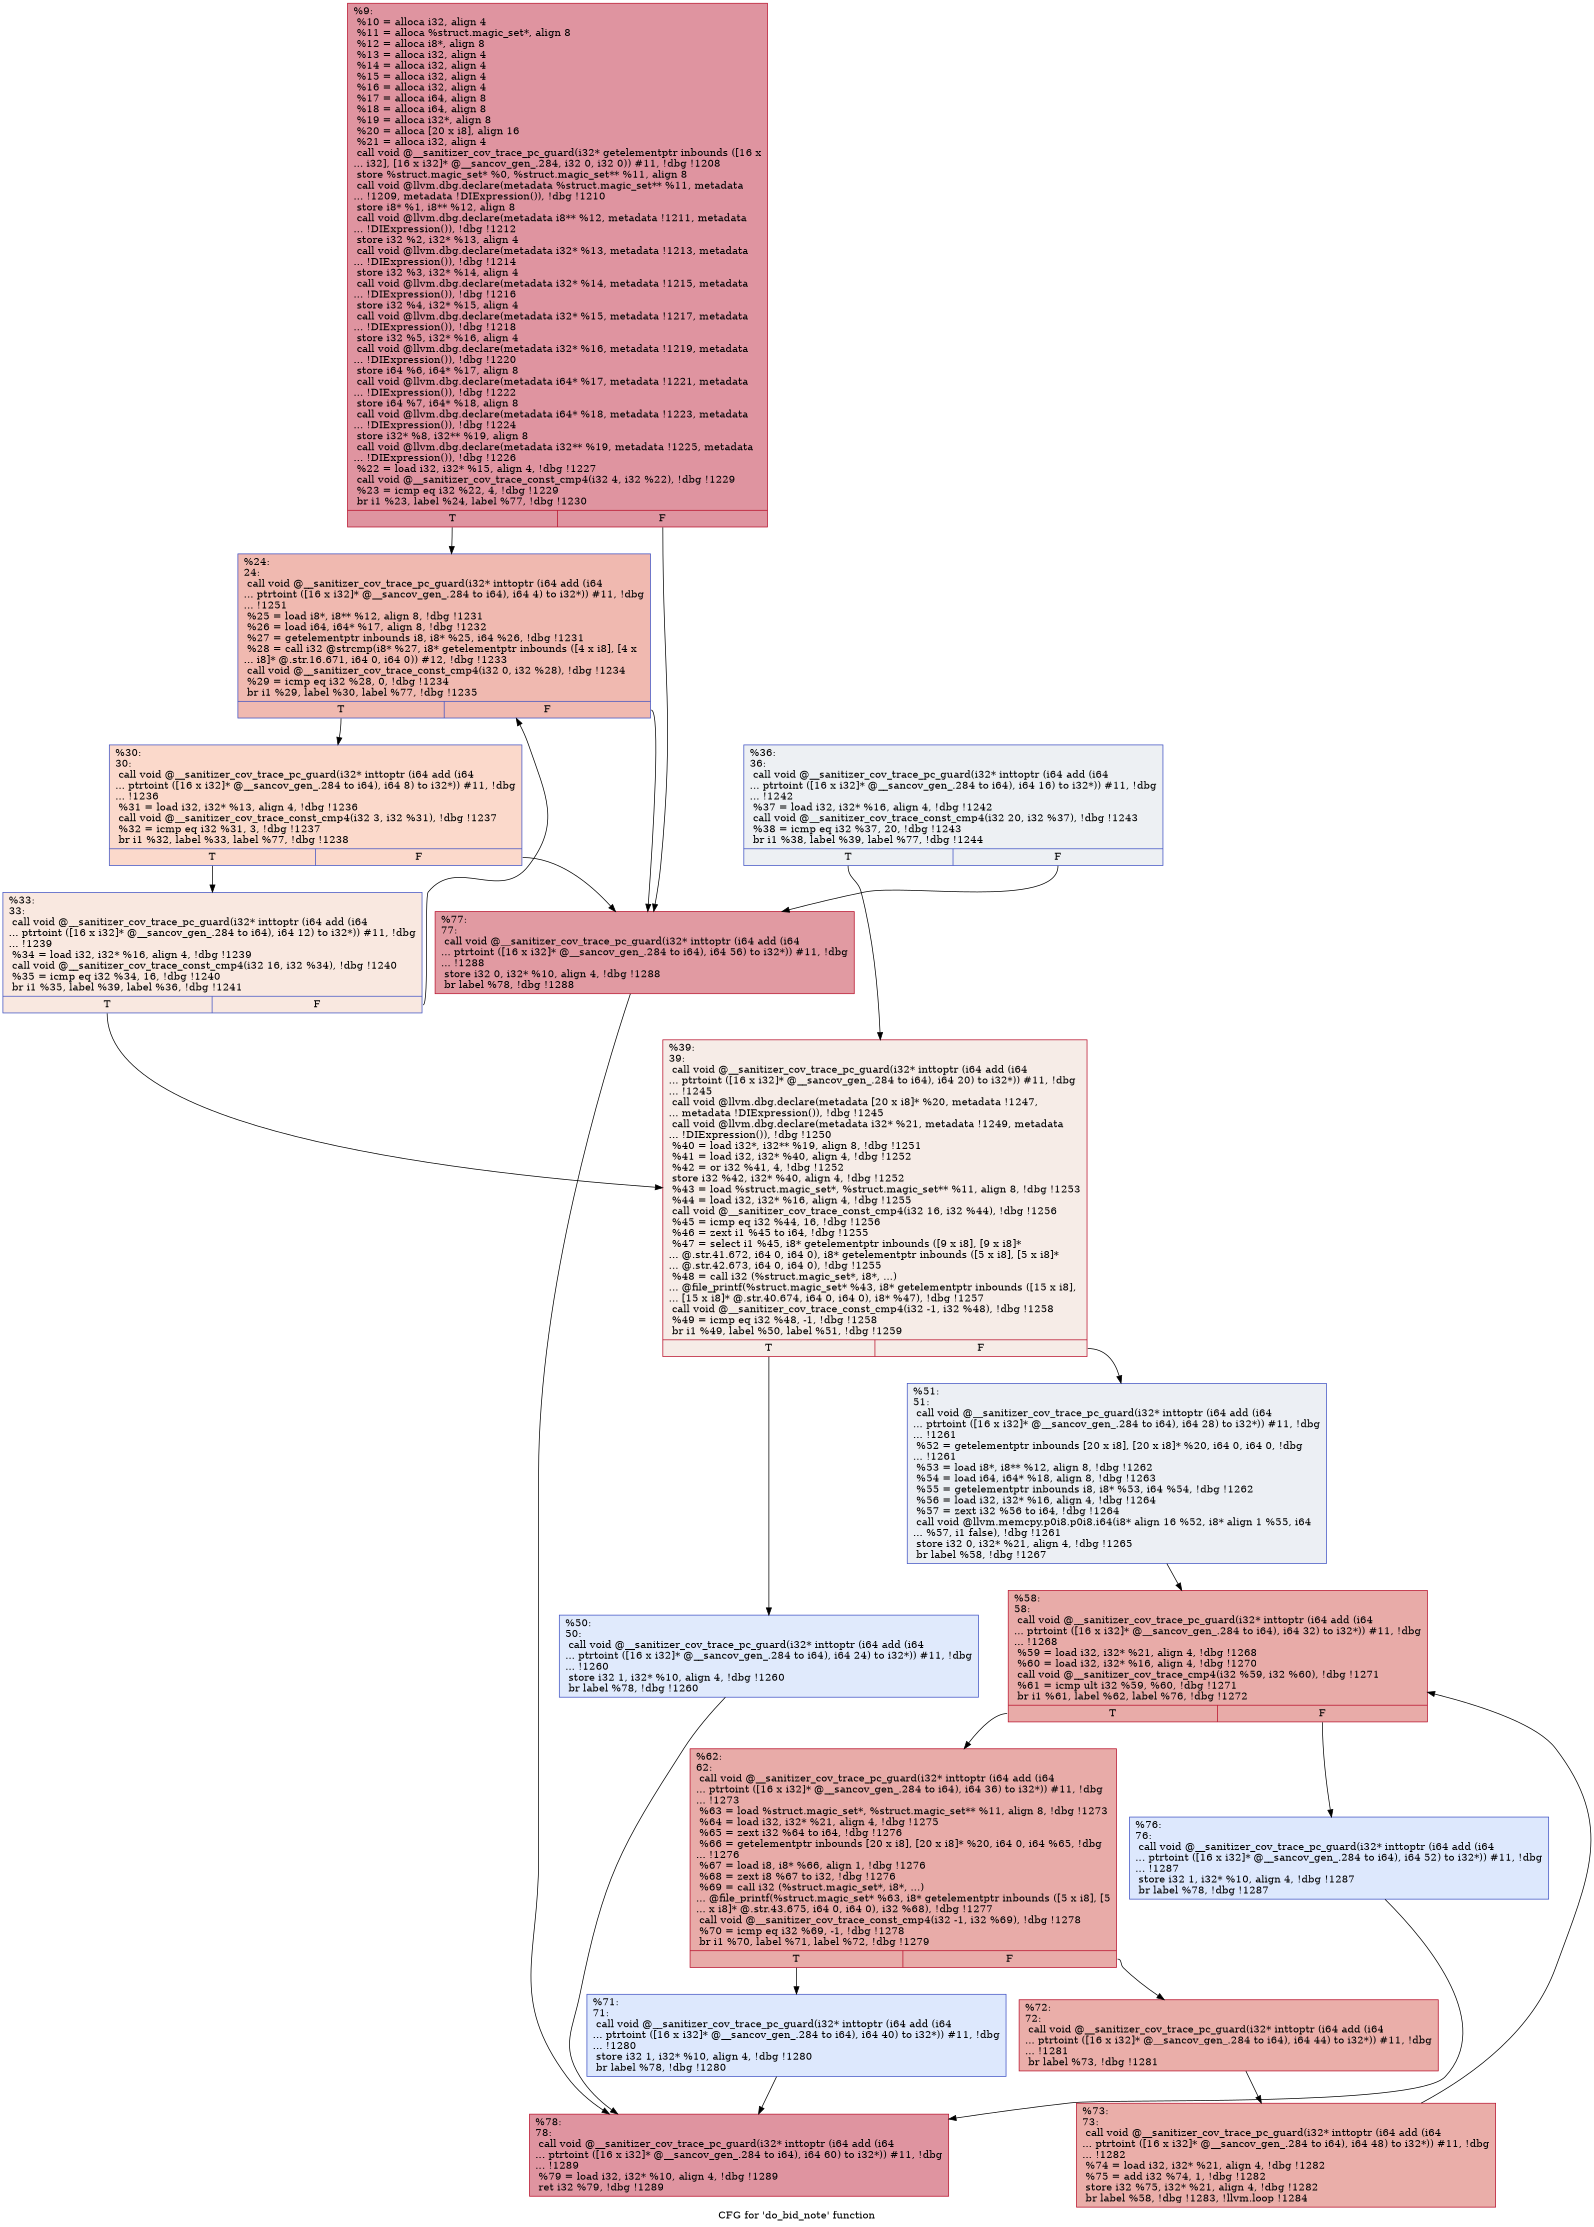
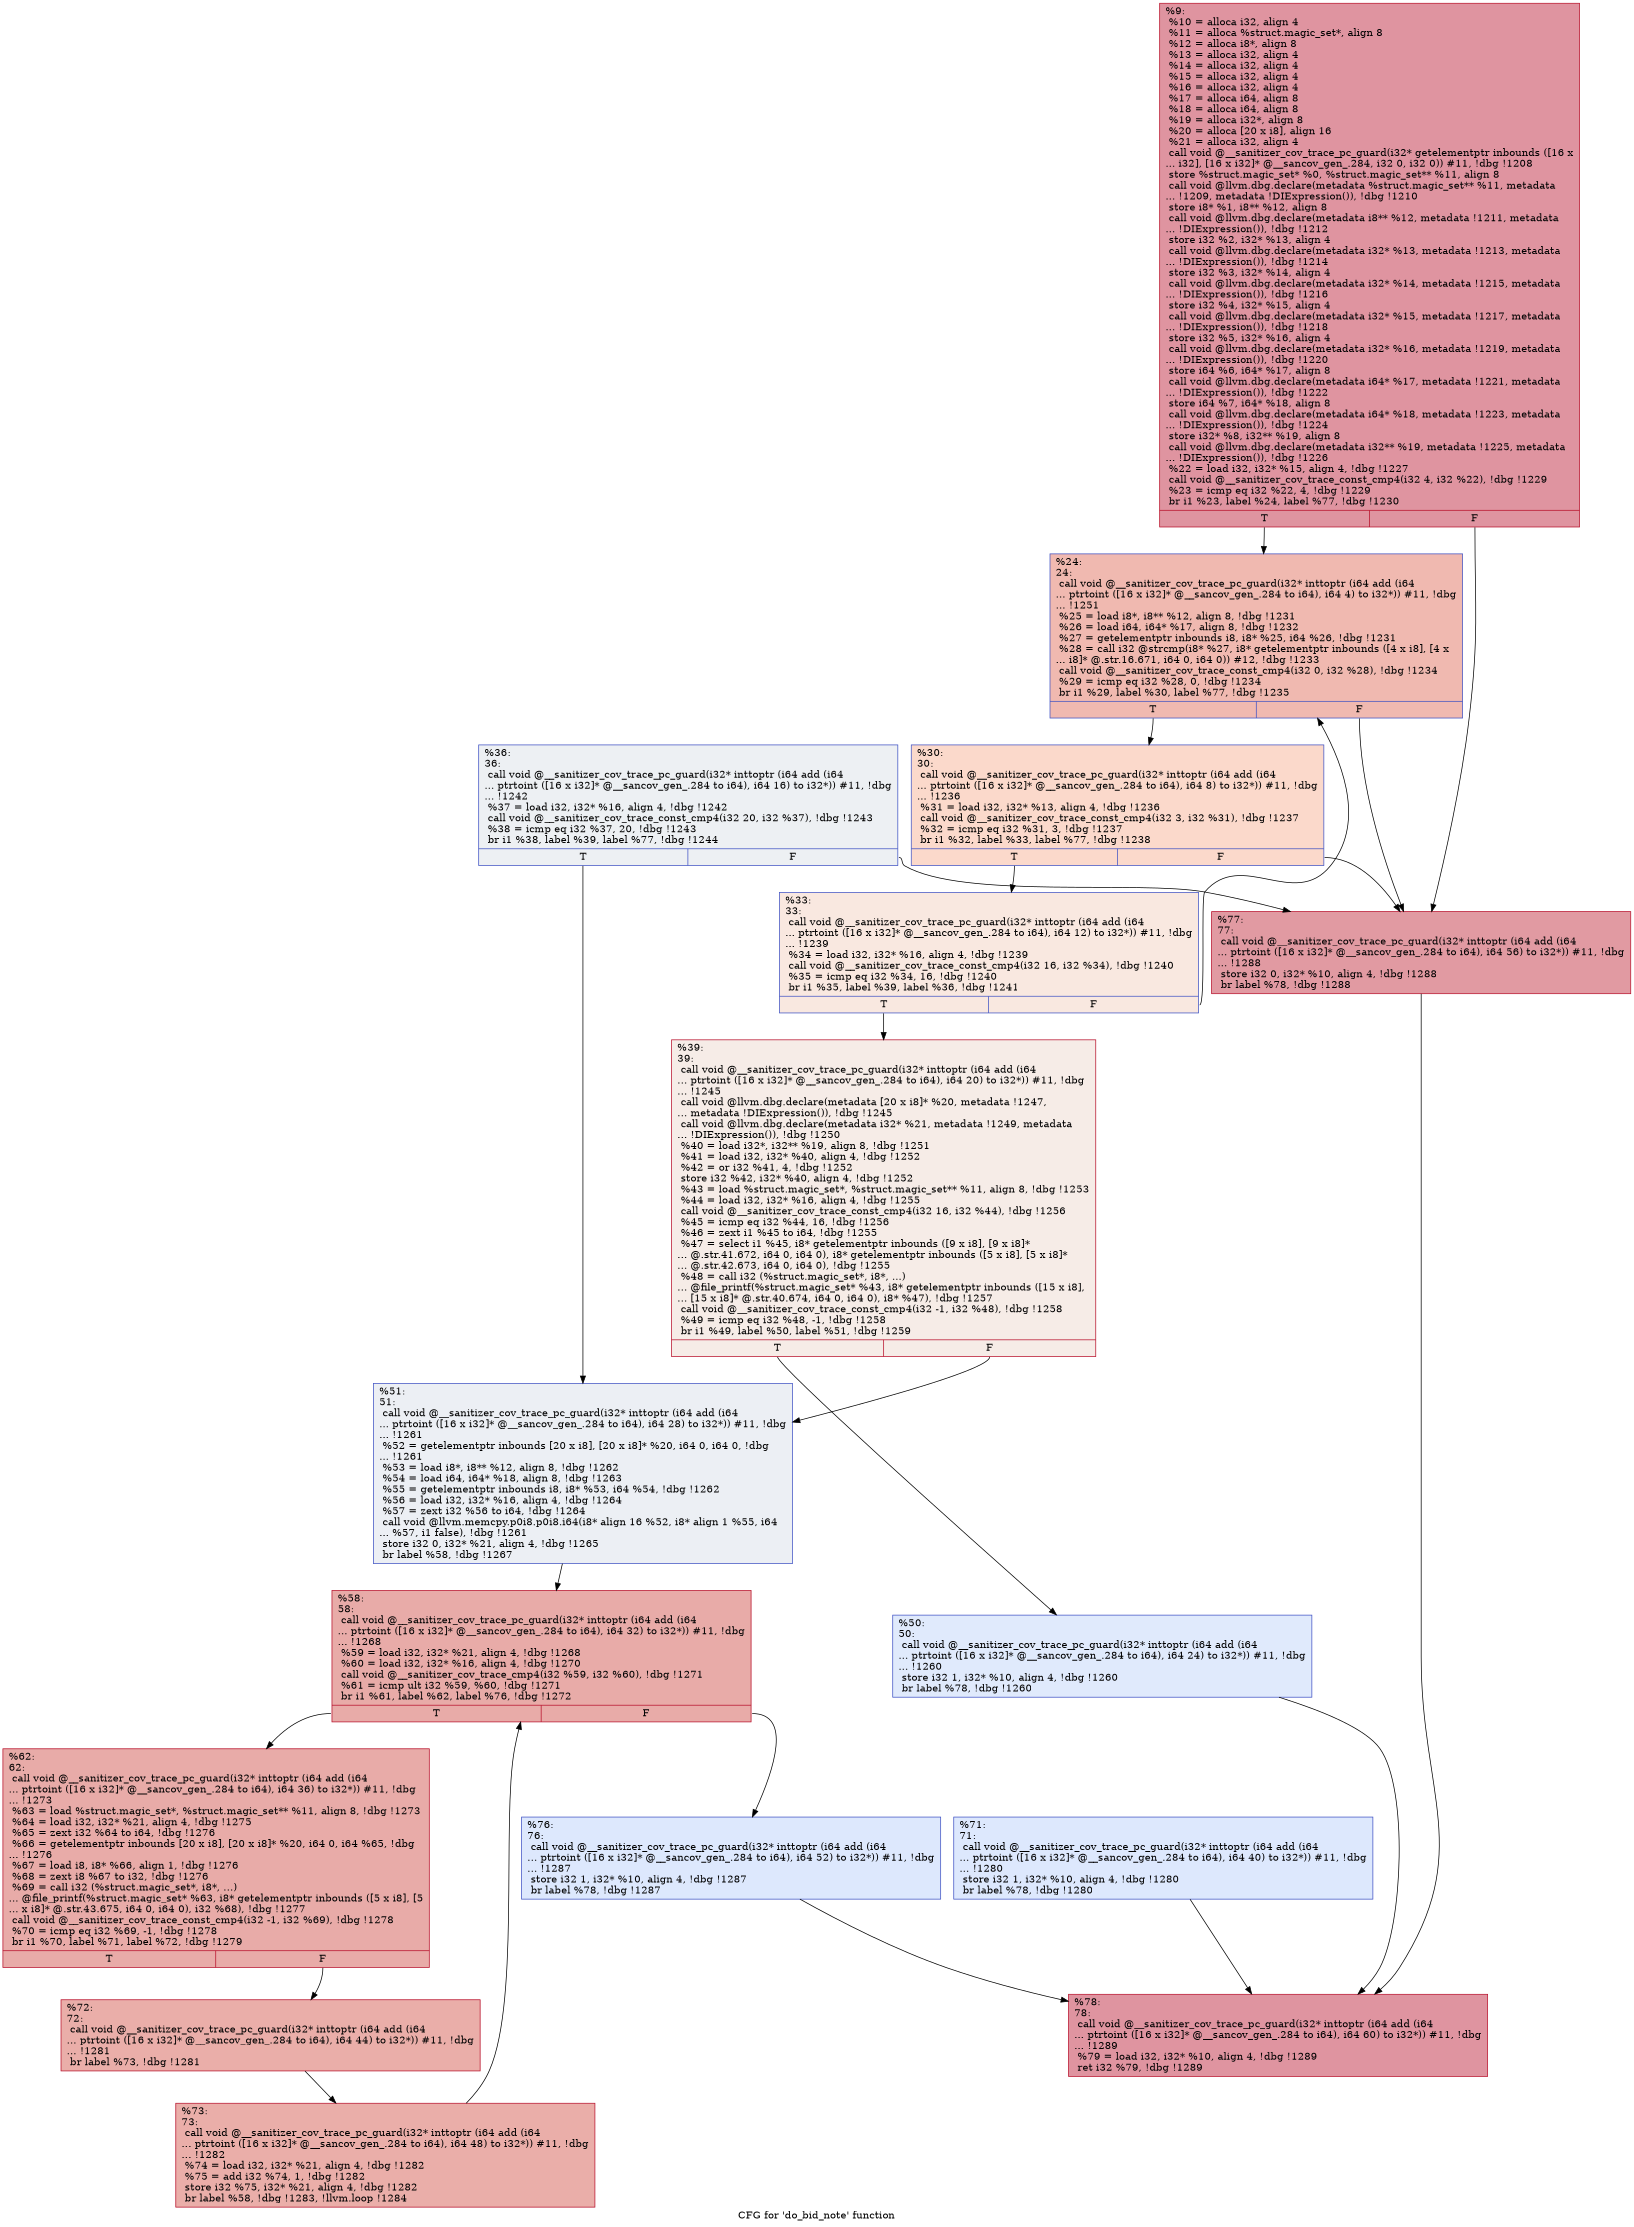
(872, 947) -> (583, 1121)
(796, 1977) -> none
